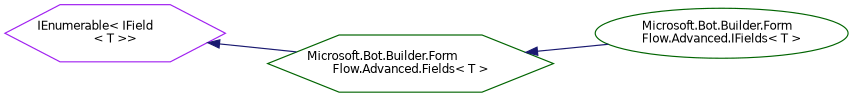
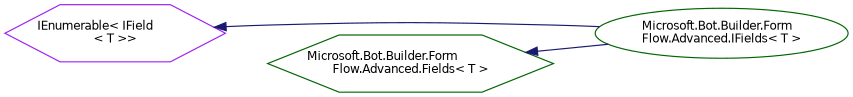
(258, 48) -> (413, 23)
